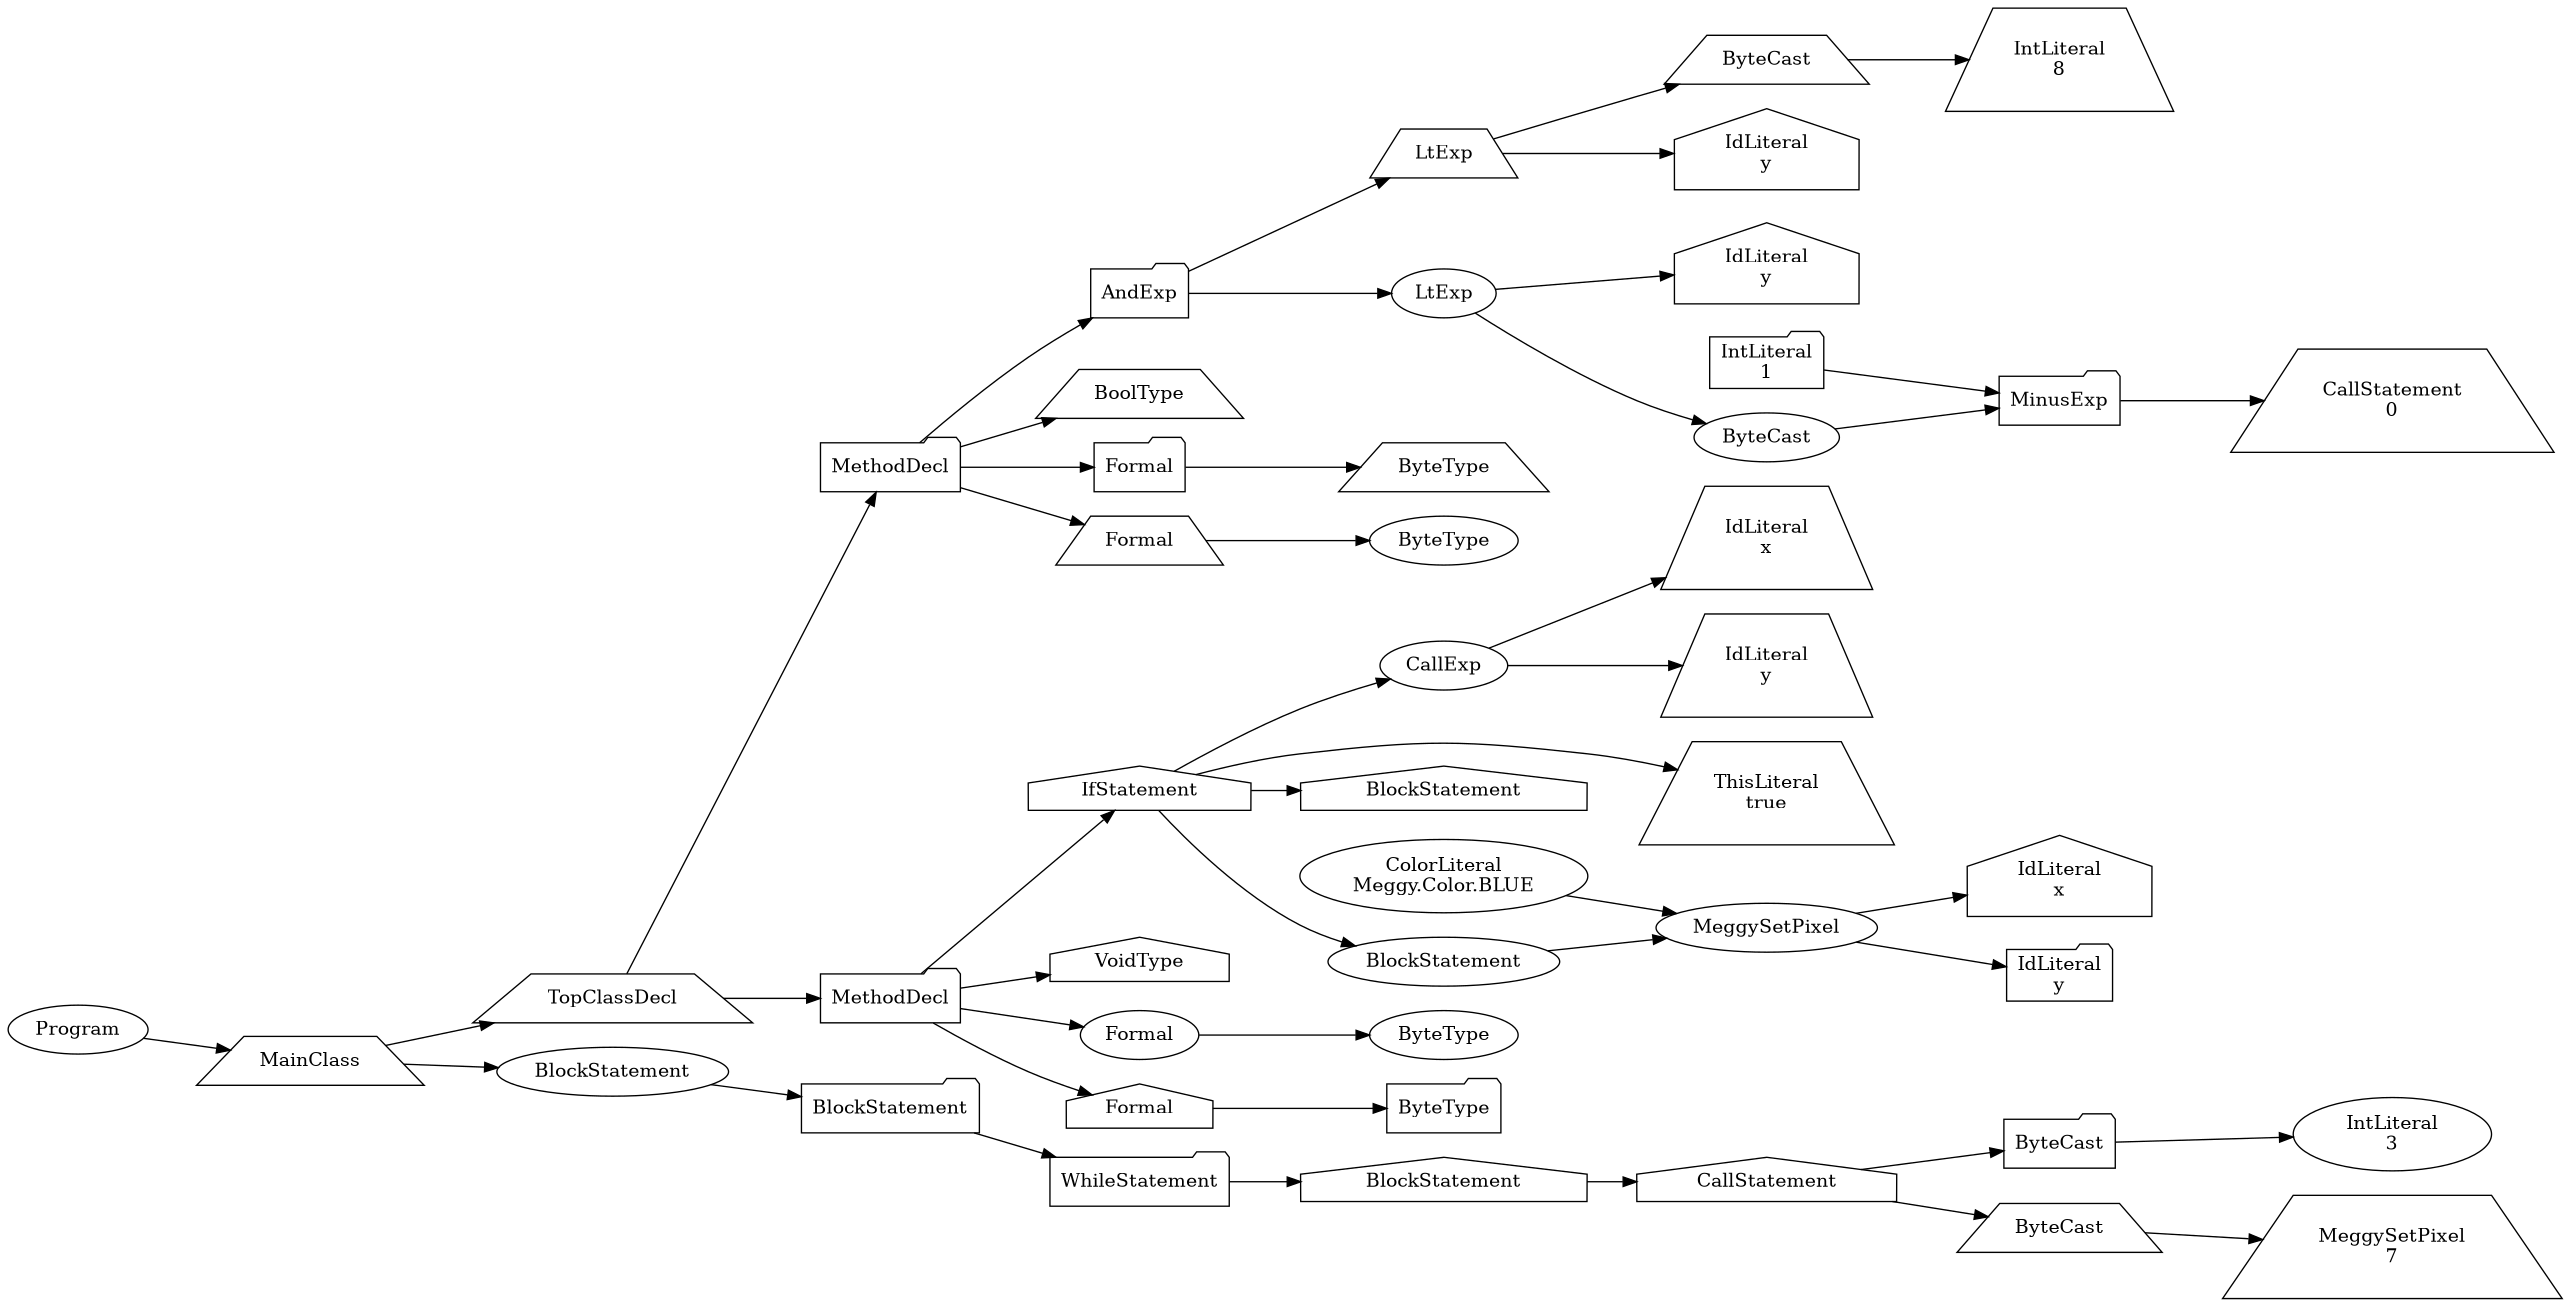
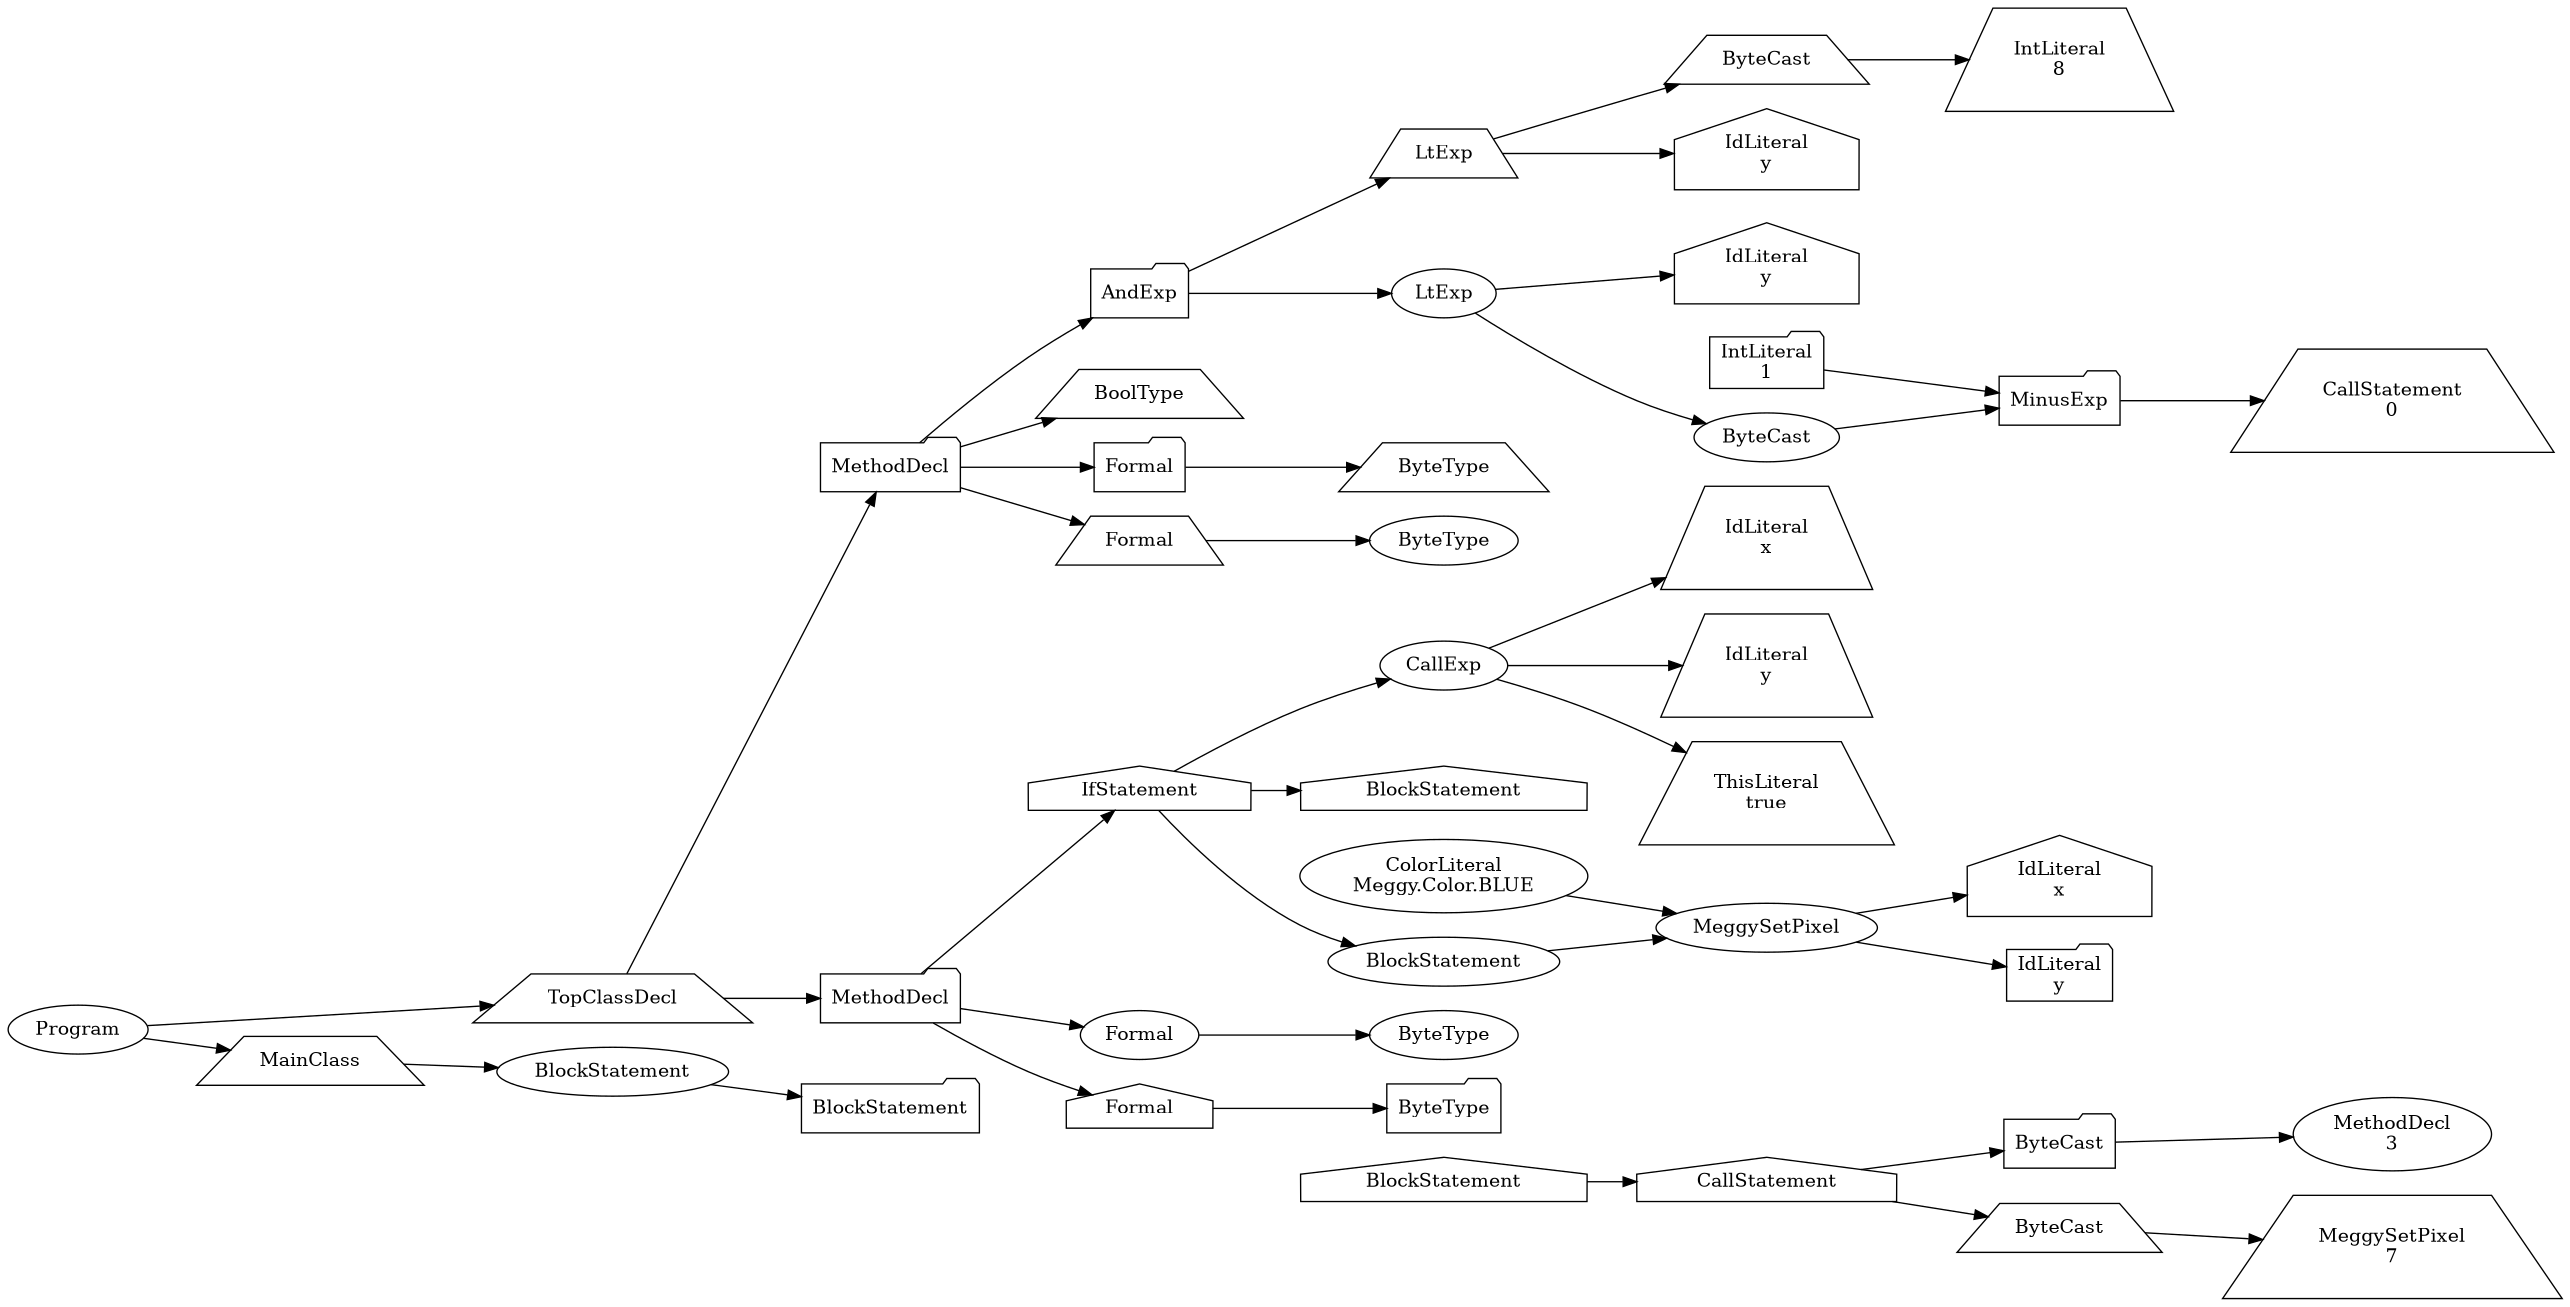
(1430, 743) -> (1587, 709)
(1140, 962) -> none
(433, 1036) -> (314, 1016)
(2392, 1134) -> (2392, 1134)
(1140, 1182) -> none
